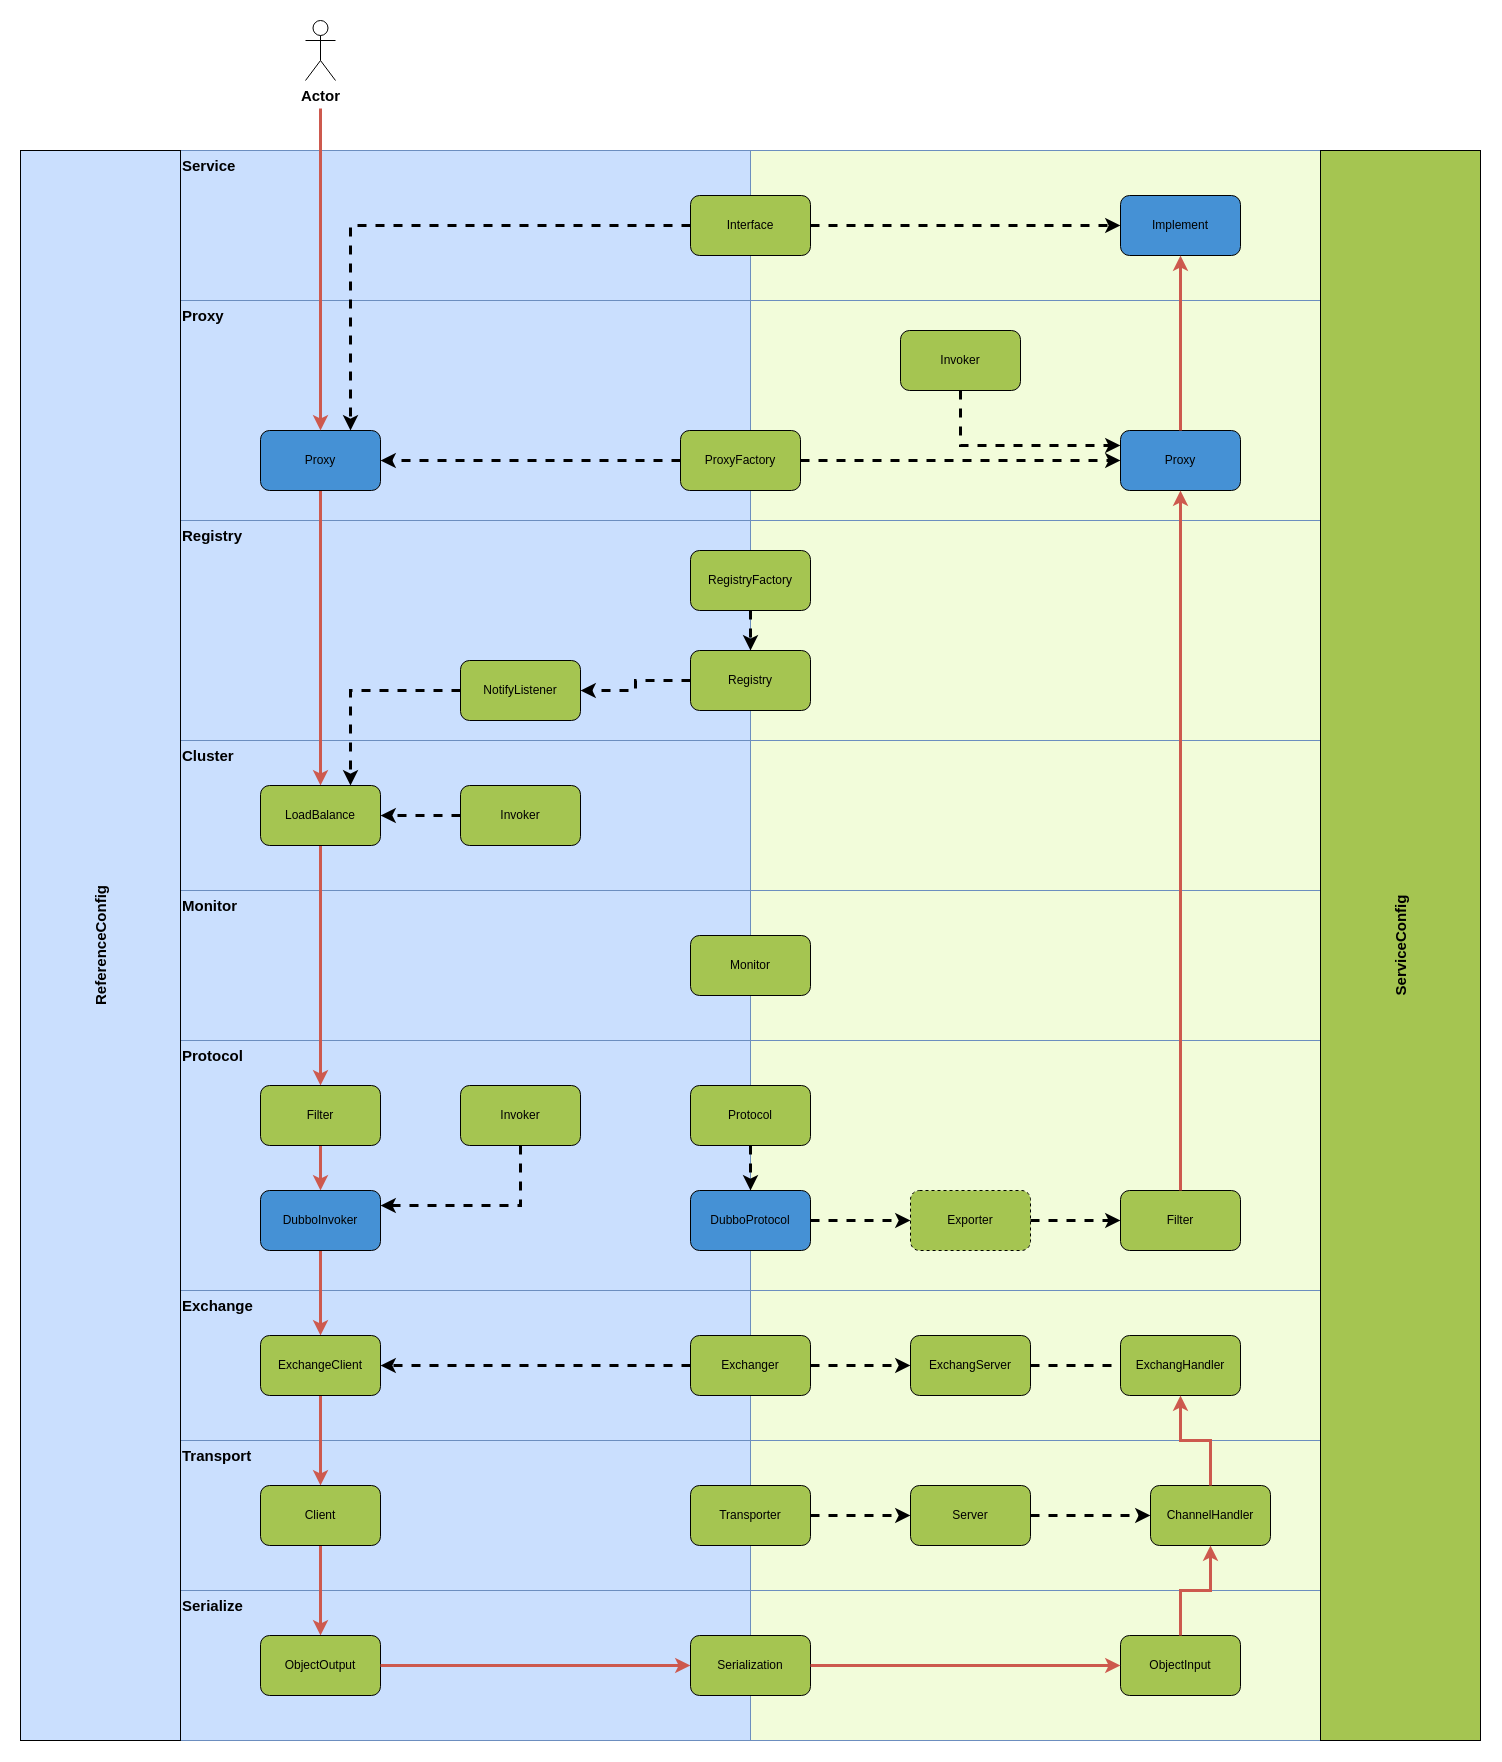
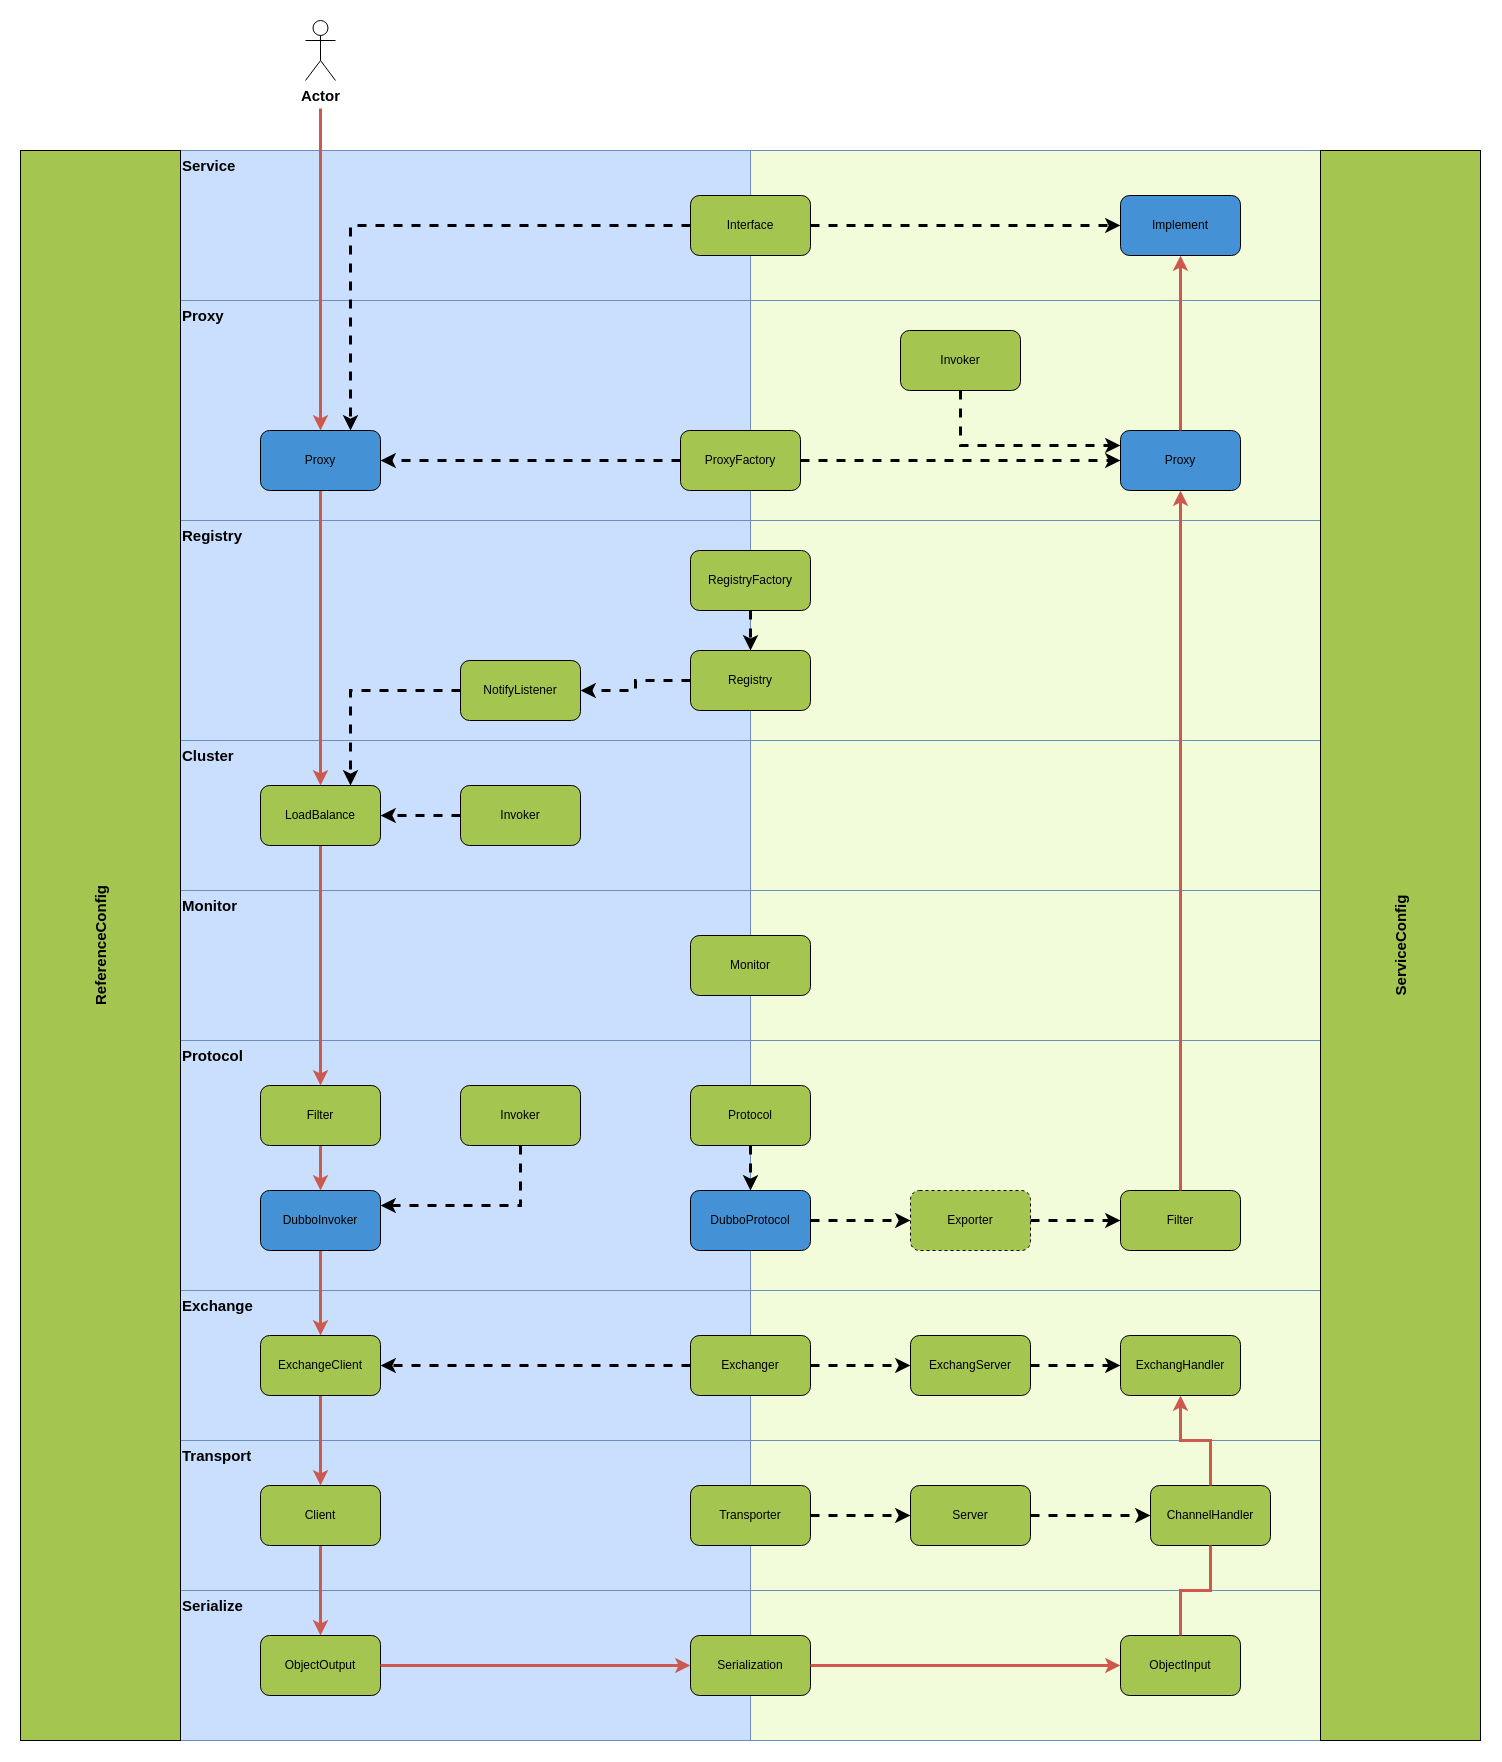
(101, 946) -> (101, 946)
(1113, 1366) -> (1107, 1366)
(1211, 1558) -> (1211, 1553)
